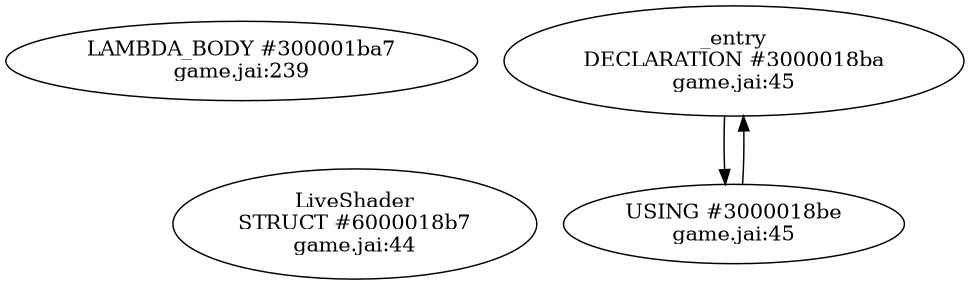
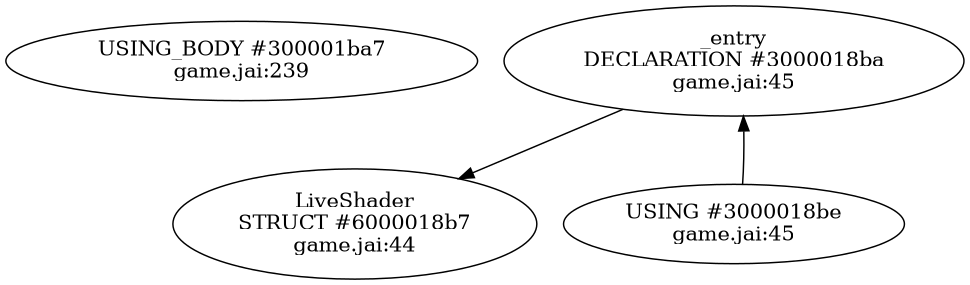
(242, 61) -> (242, 61)
(724, 143) -> (548, 141)
